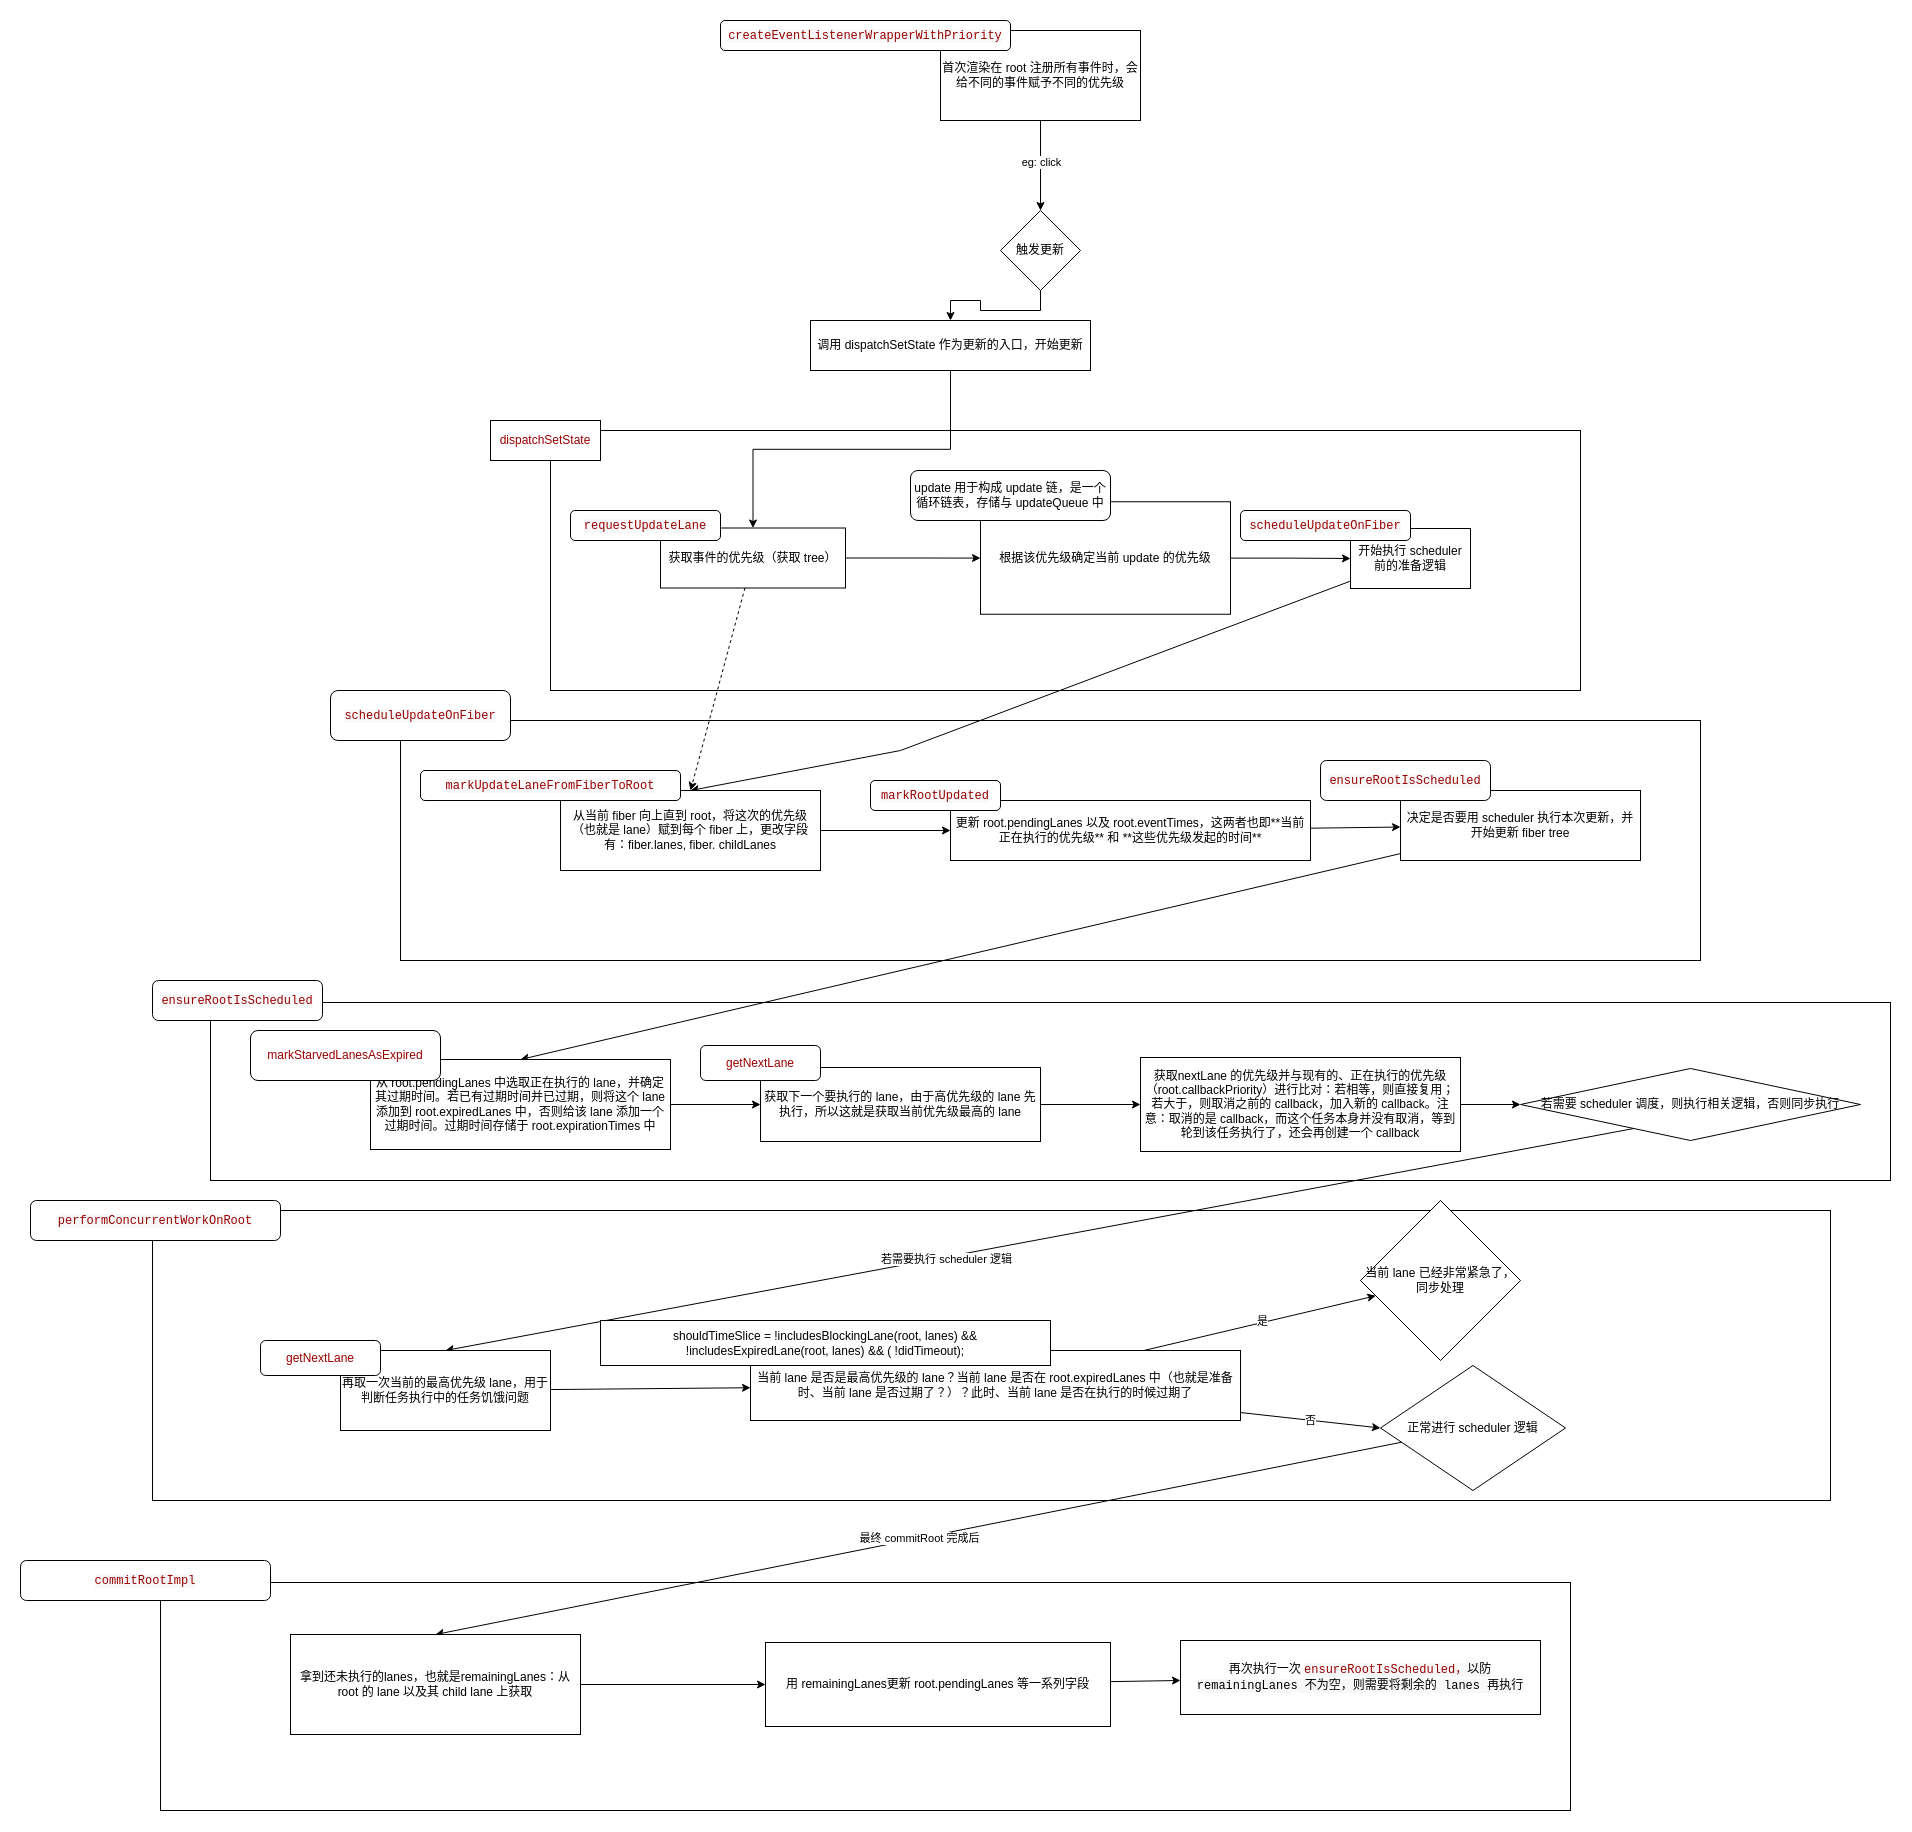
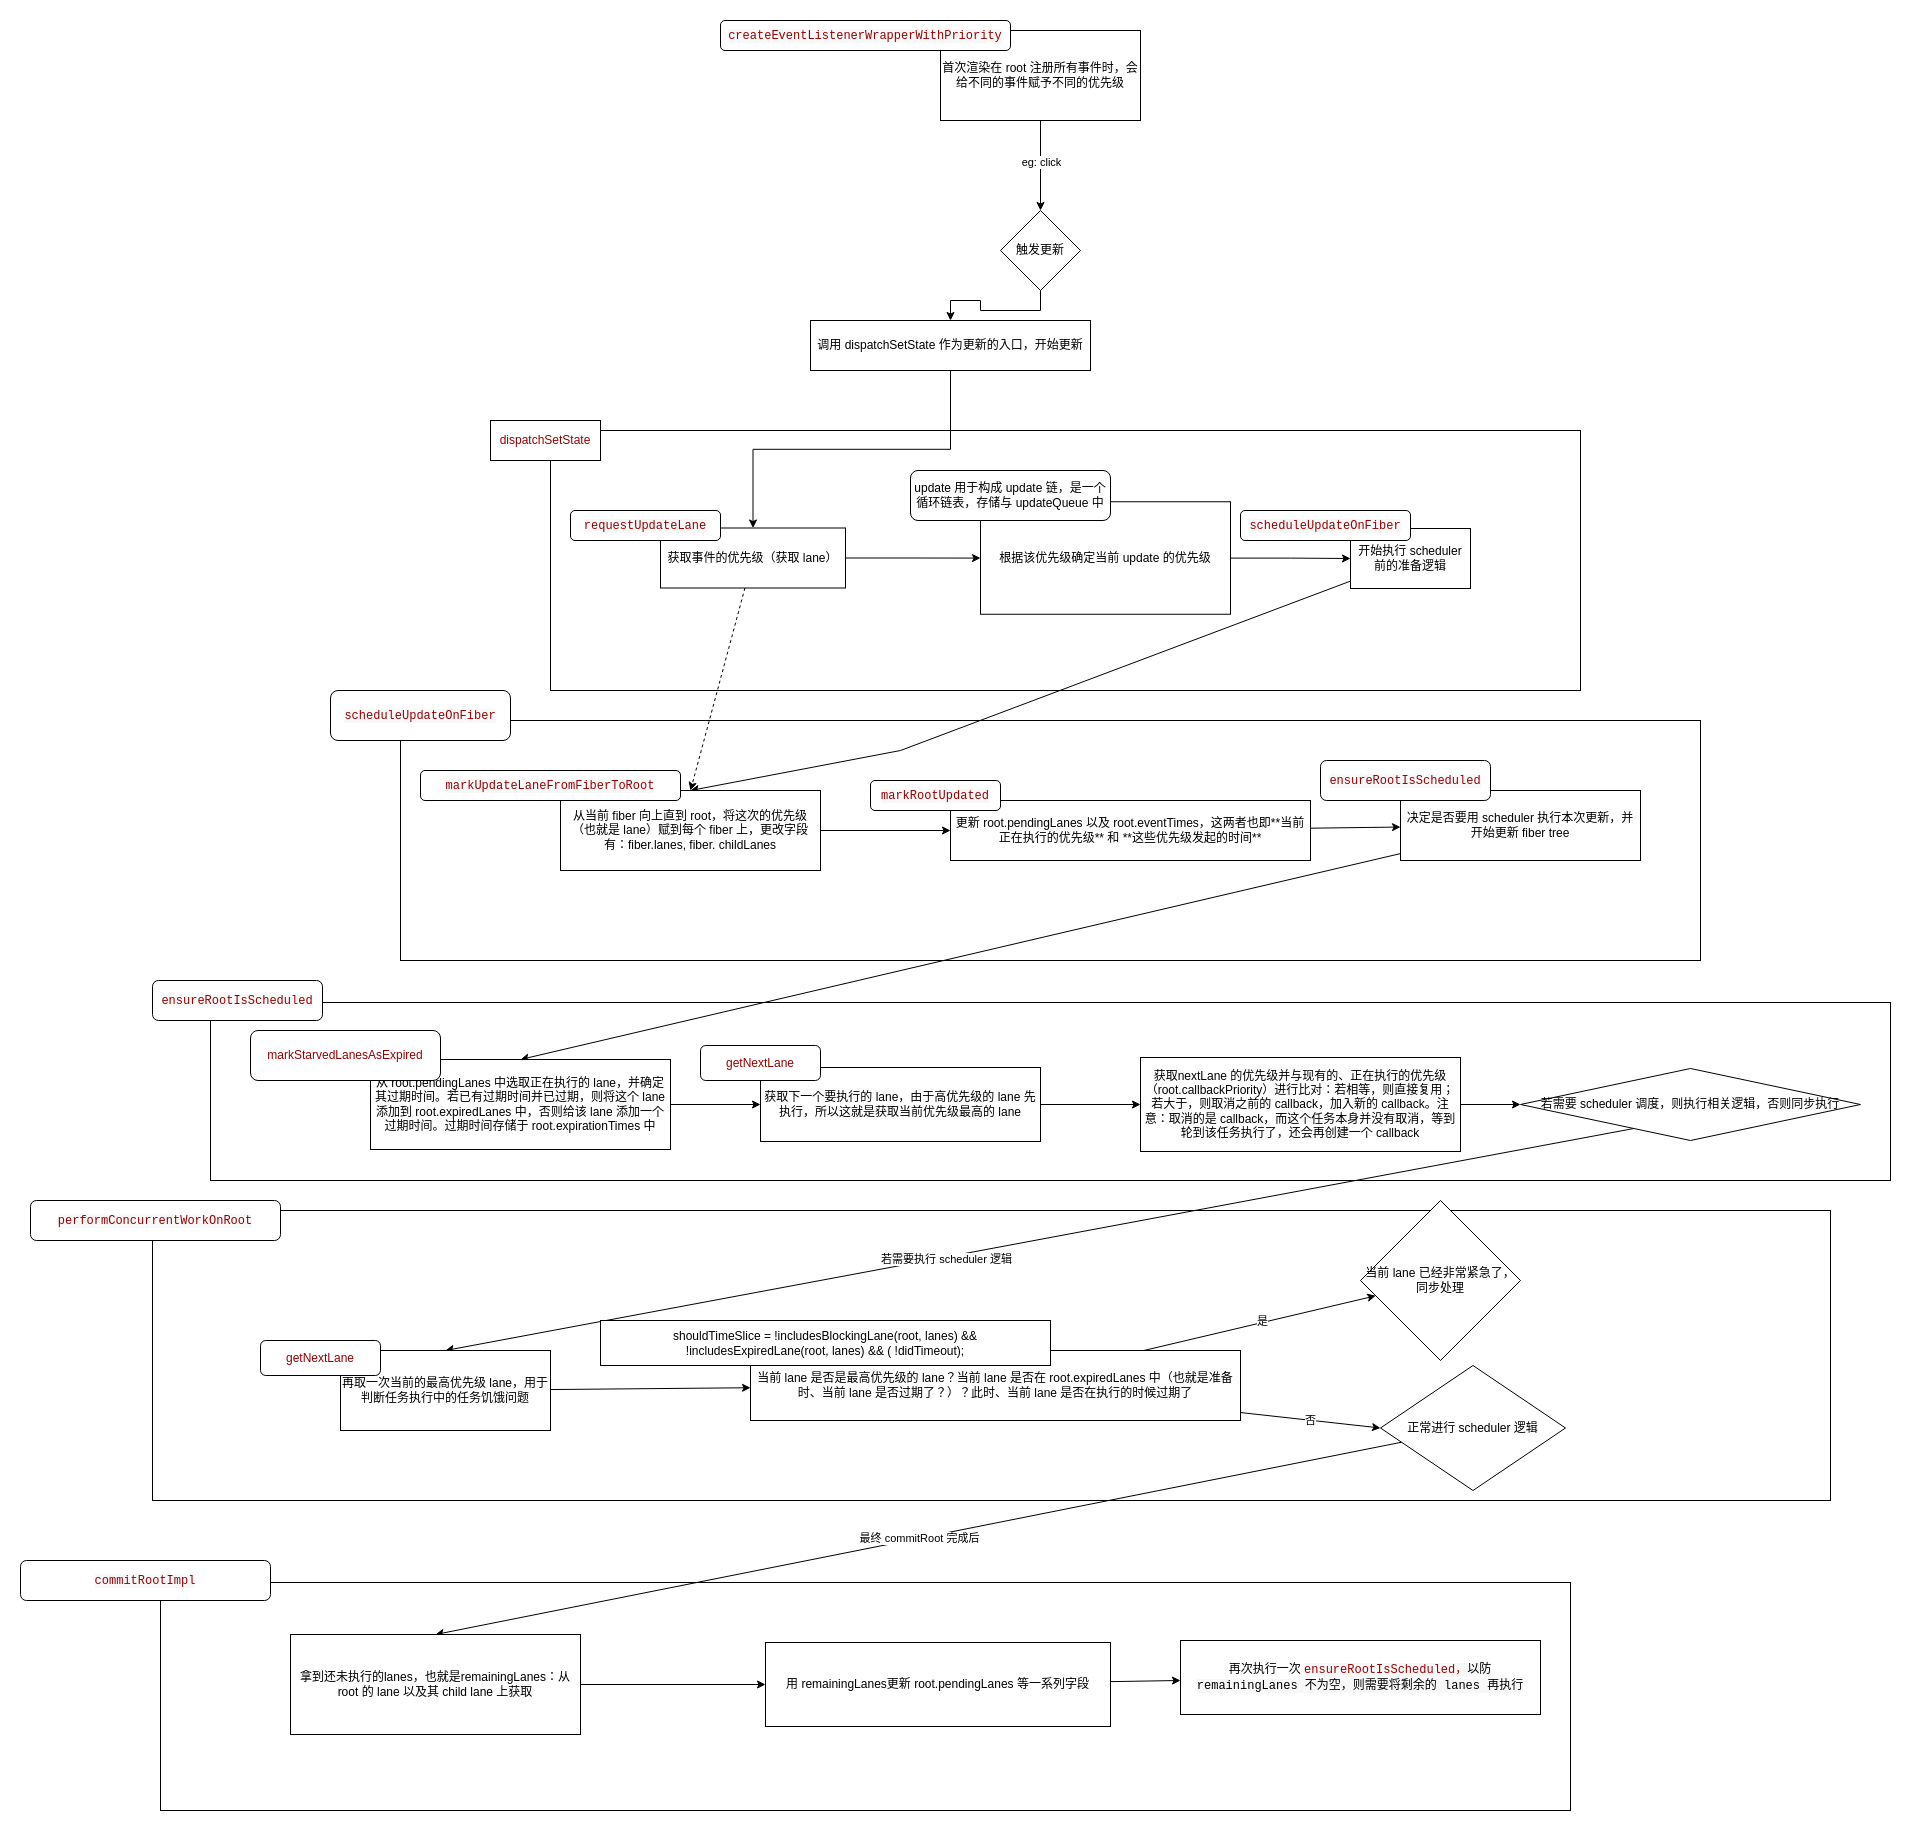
(753, 559) -> (753, 559)
